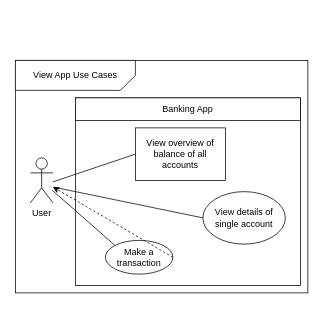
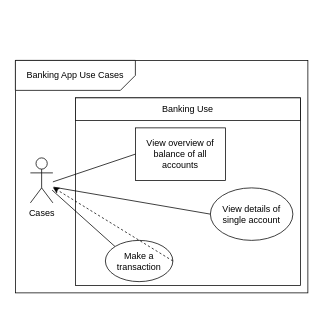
(75, 75) -> (75, 75)
(188, 109) -> (188, 109)
(42, 214) -> (42, 214)
(244, 218) -> (252, 214)
(139, 257) -> (139, 261)
